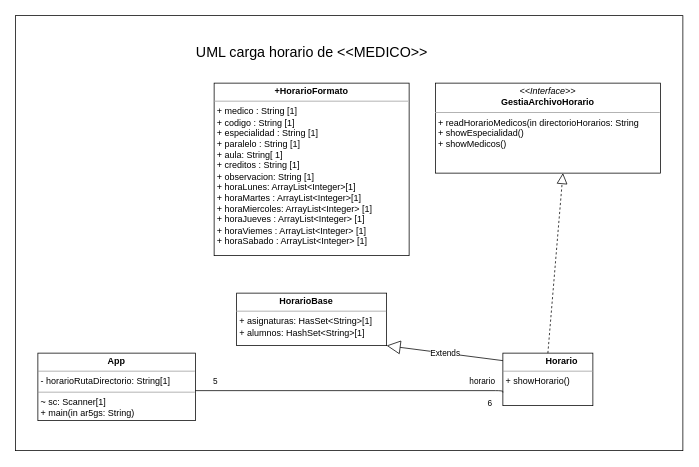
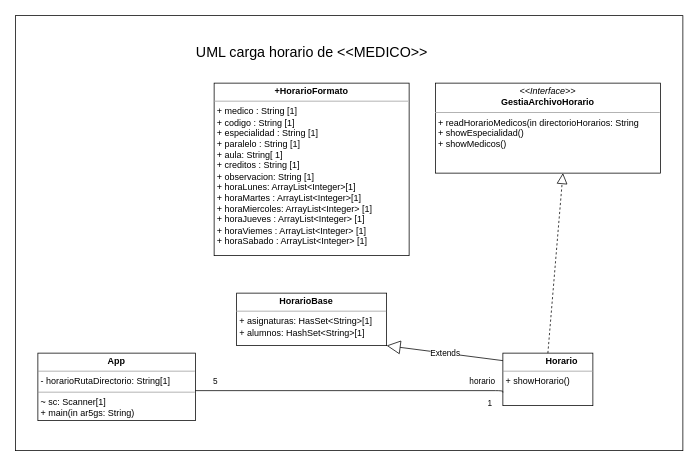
(490, 403) -> (490, 403)
